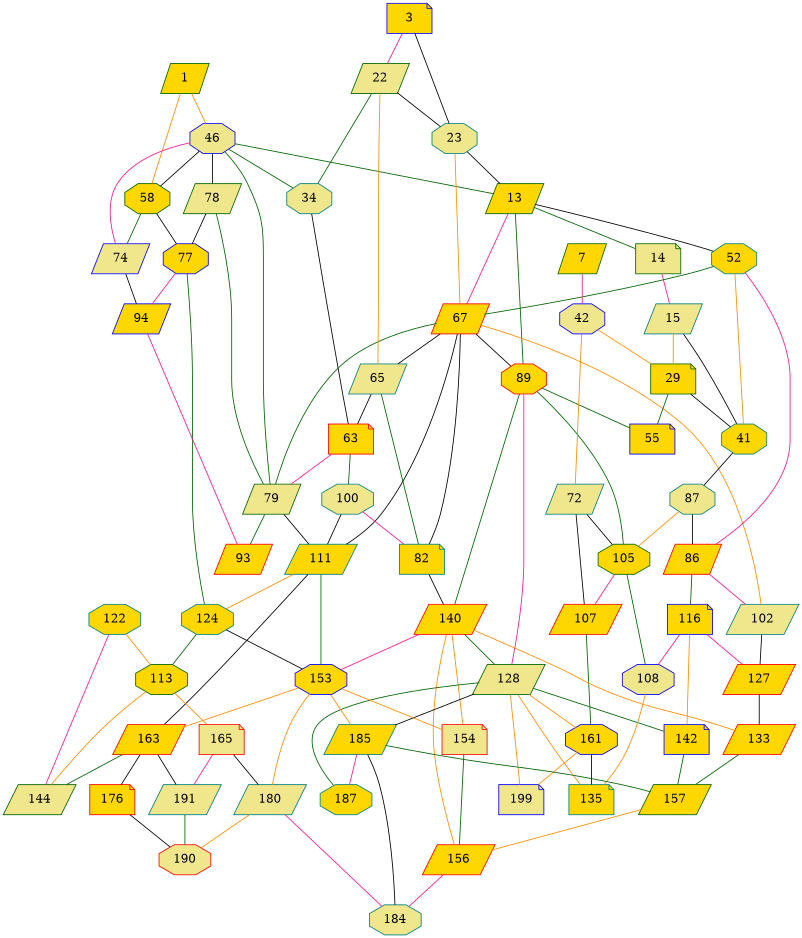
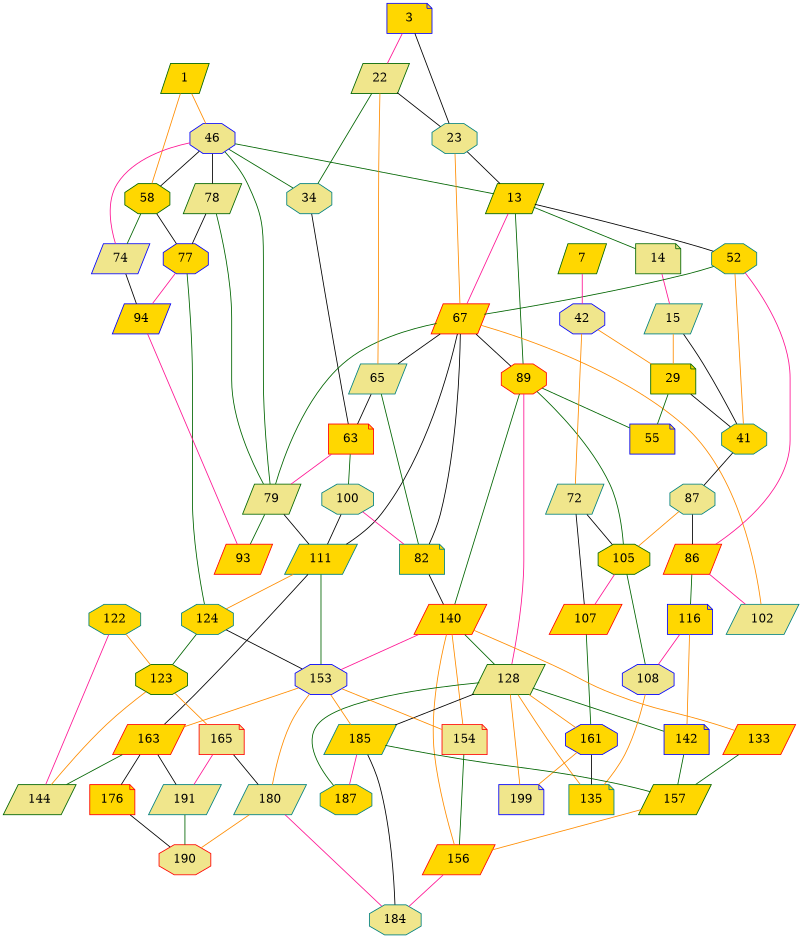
(162, 679) -> (162, 679)
(321, 679) -> (321, 679)
(759, 679) -> none
